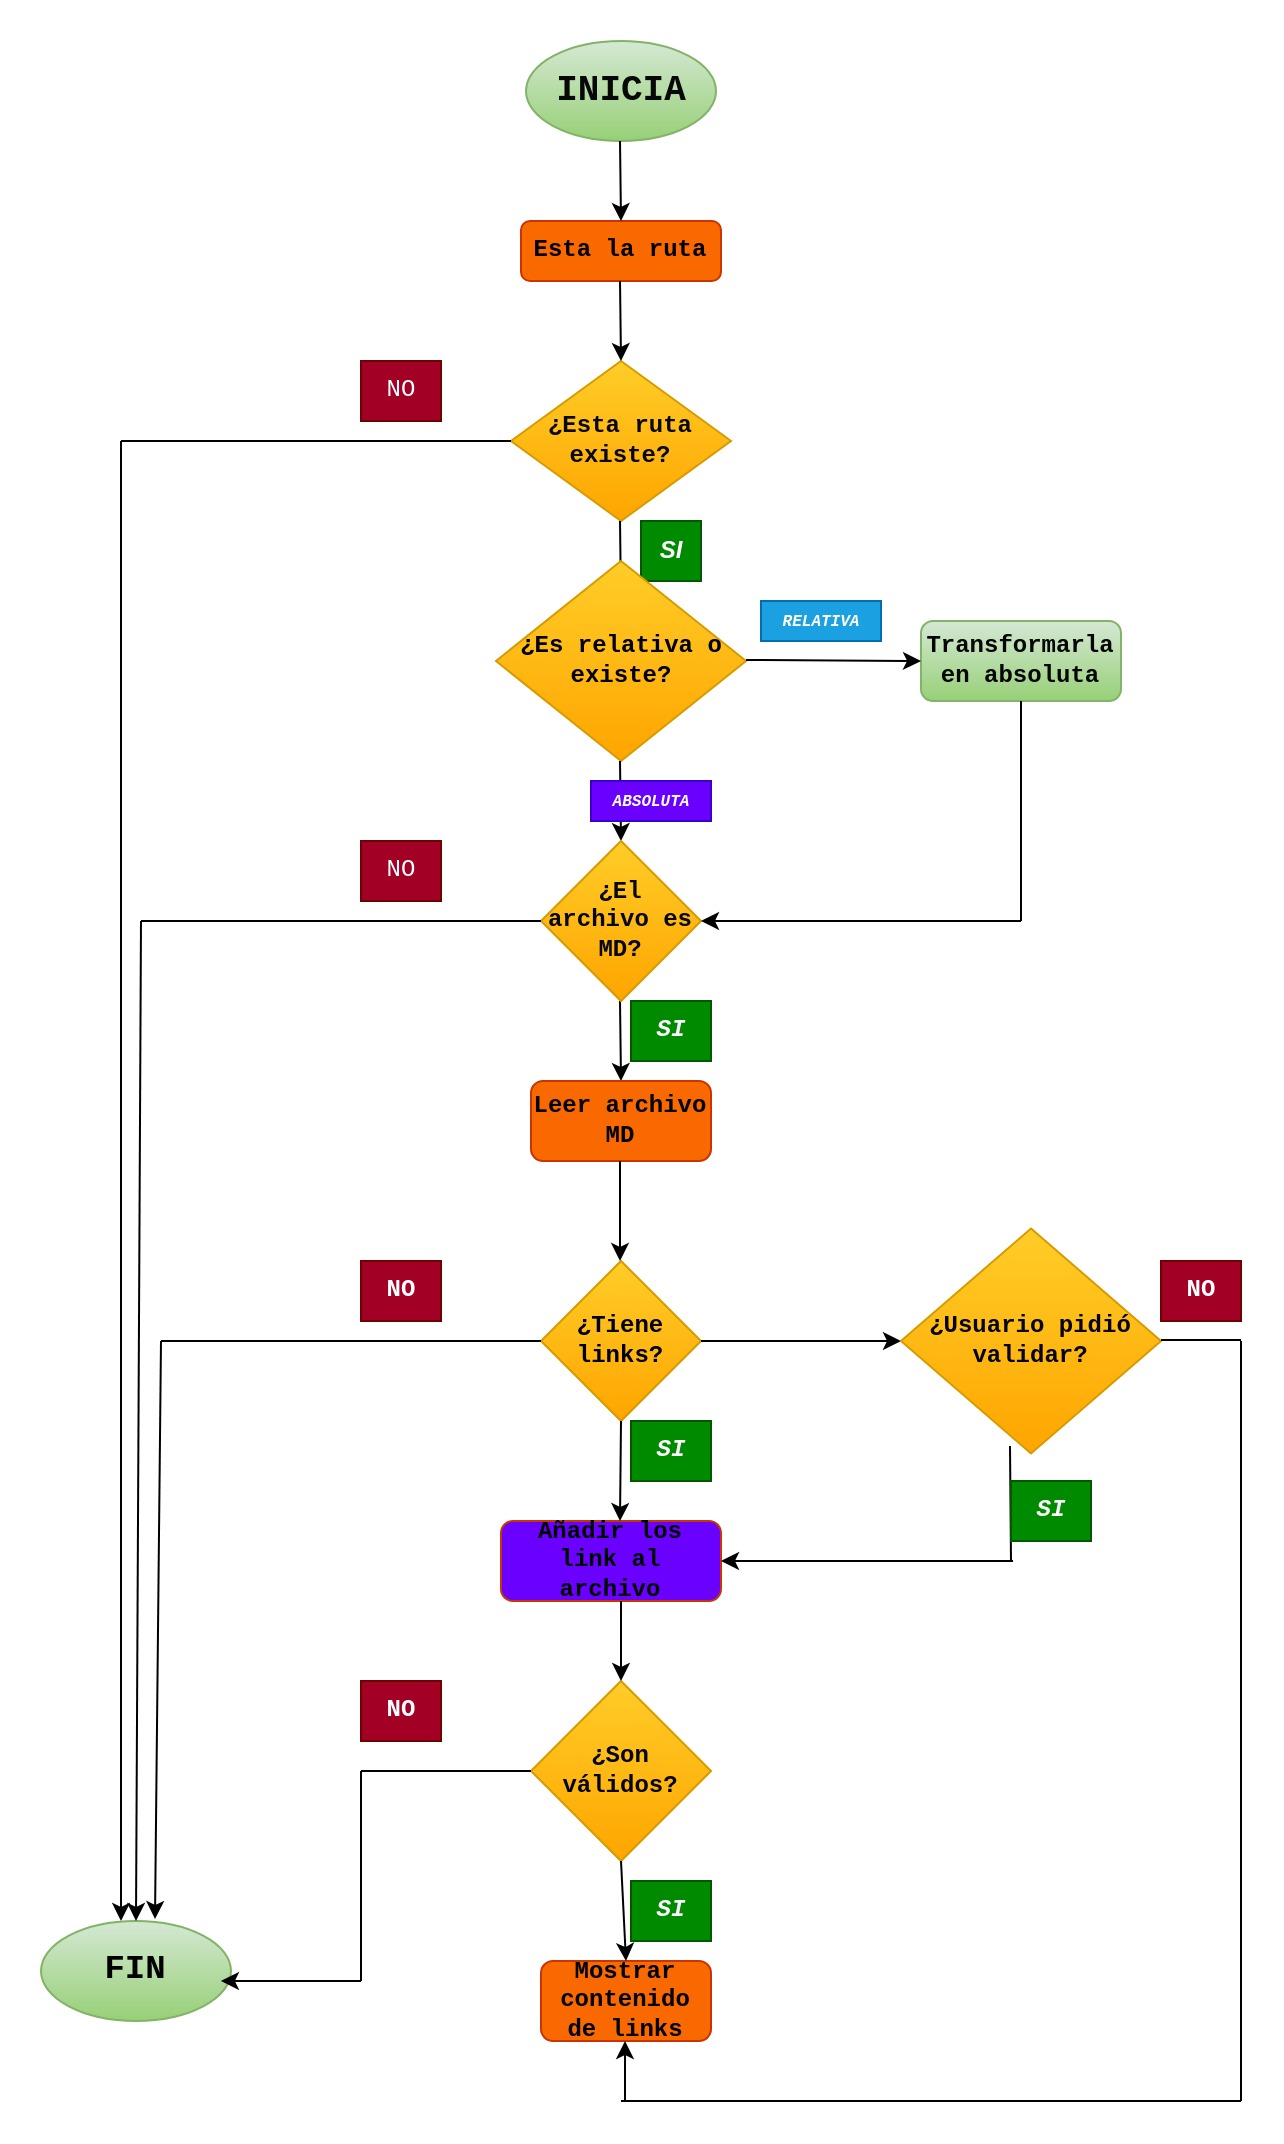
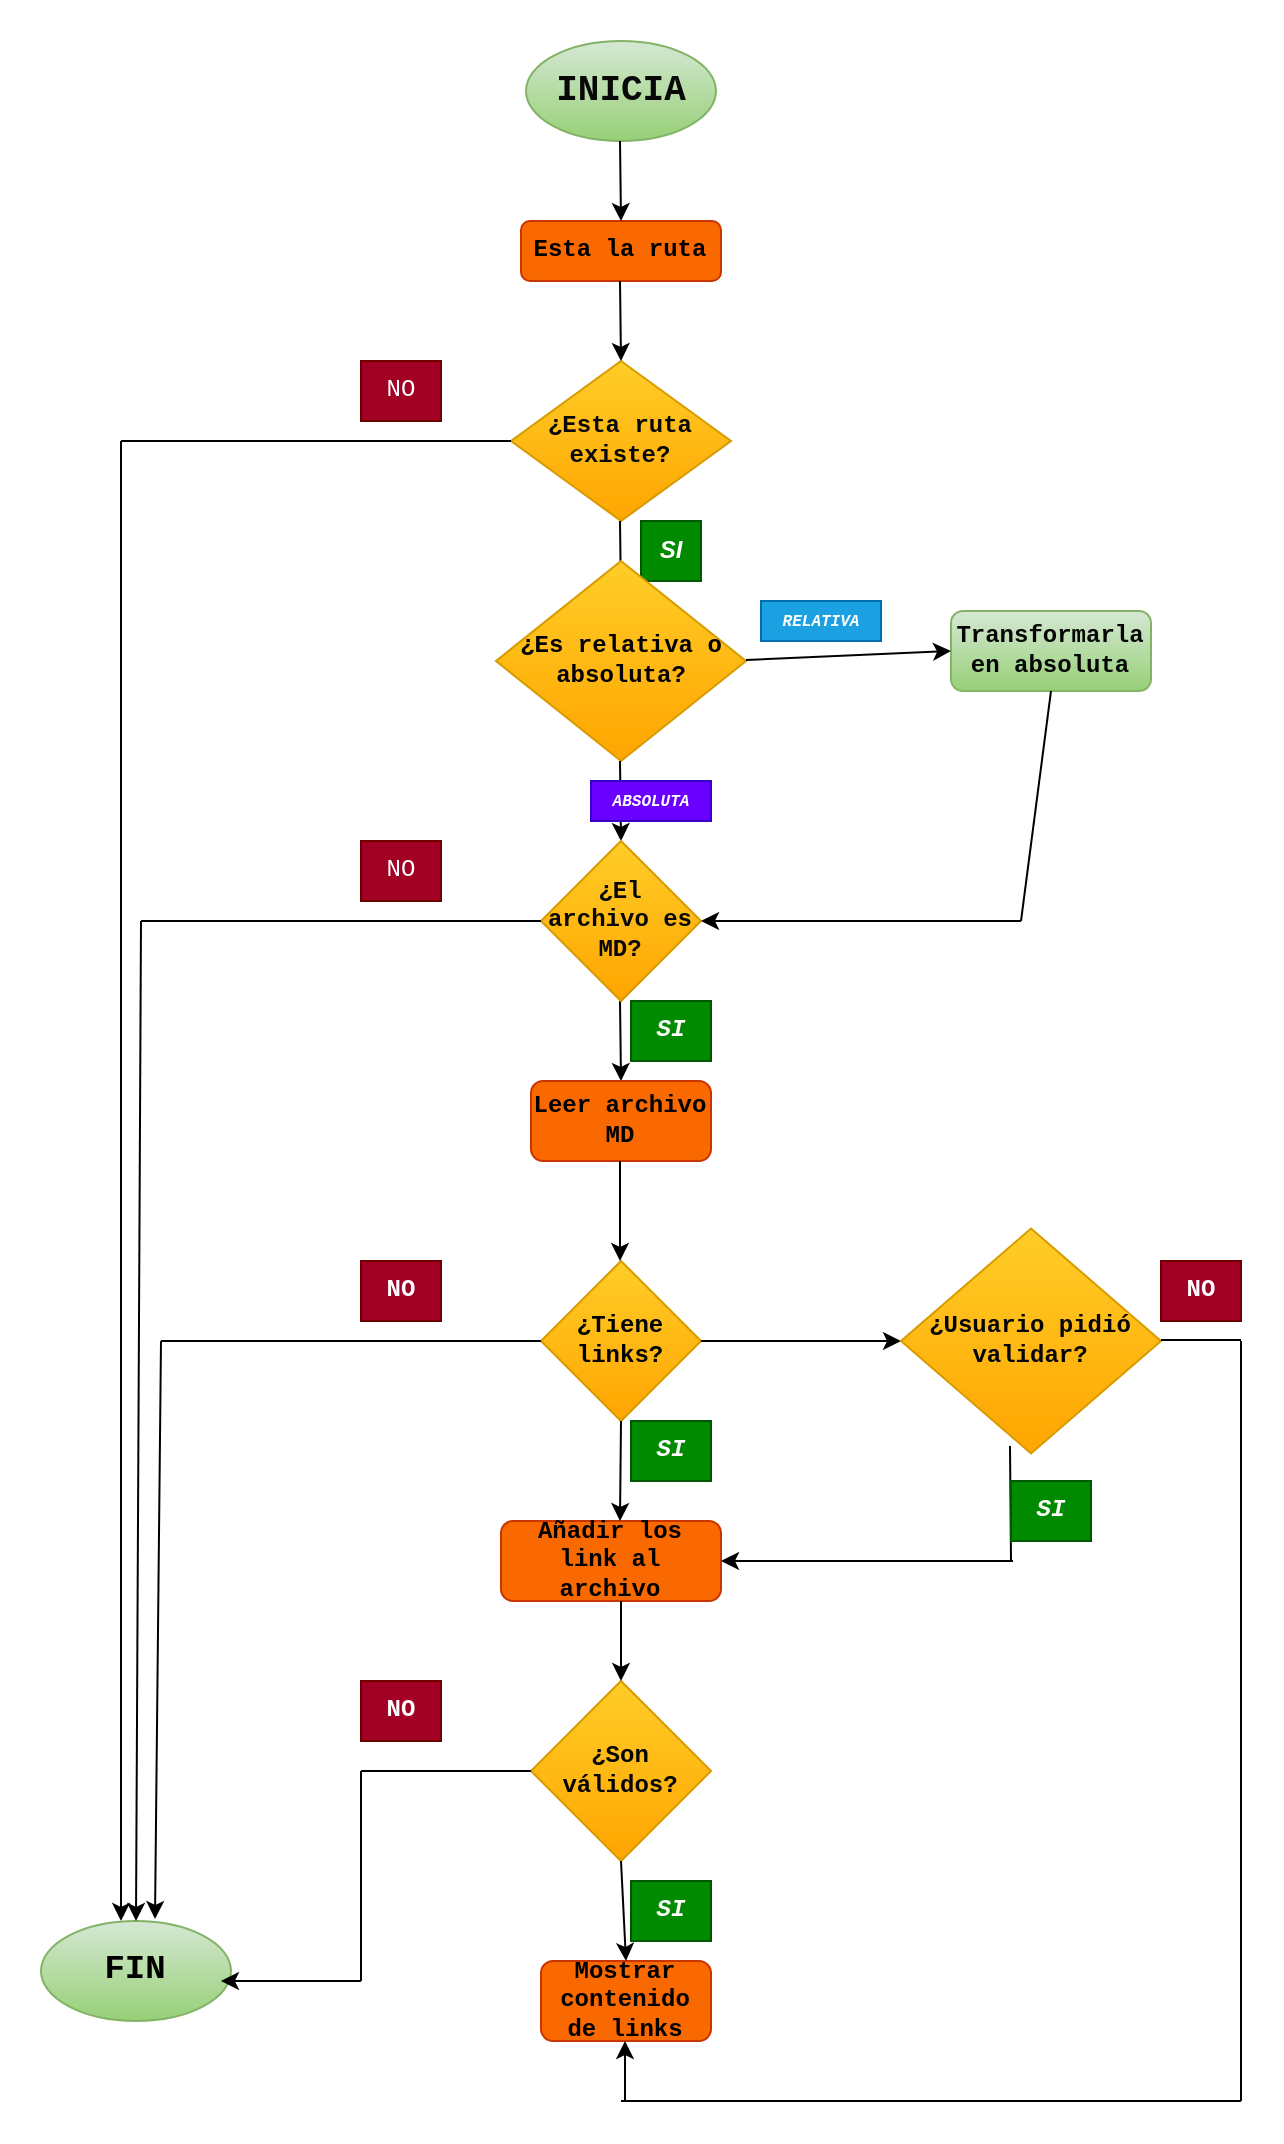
(622, 661) -> (622, 661)
(1021, 661) -> (1051, 651)
(611, 1561) -> (611, 1561)
